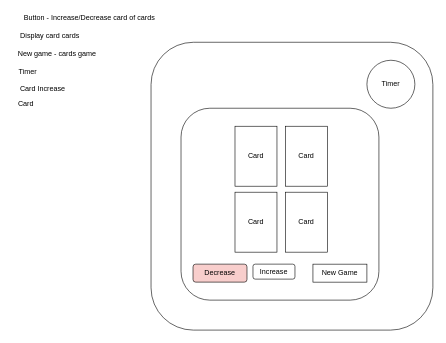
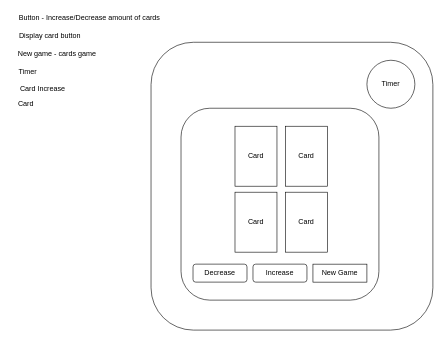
(89, 18) -> (89, 18)
(50, 36) -> (50, 36)
(274, 272) -> (280, 273)
(220, 273) -> (220, 273)
